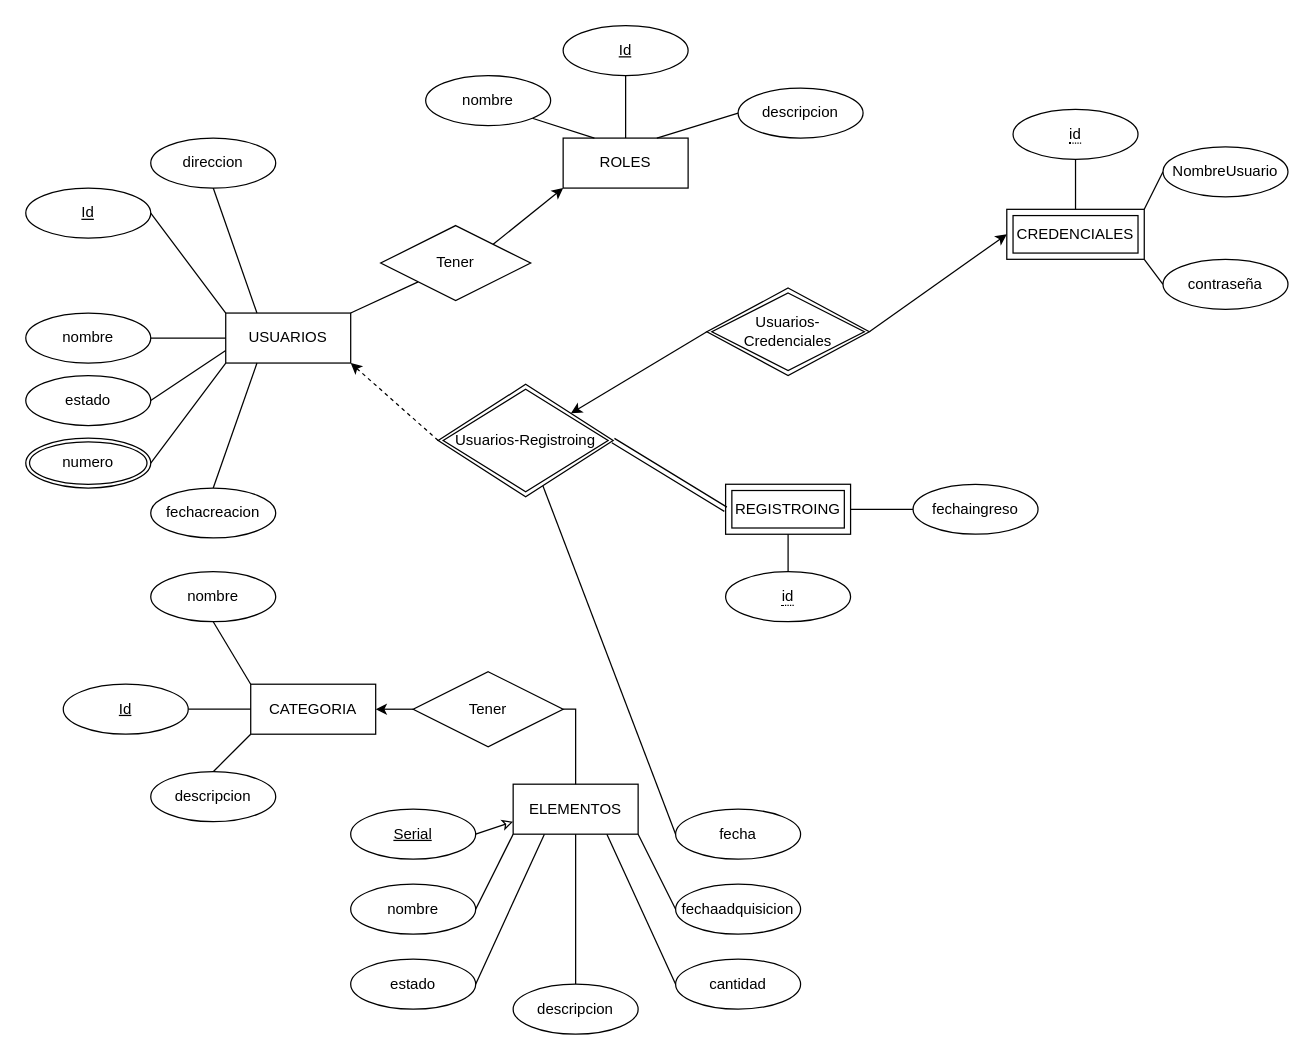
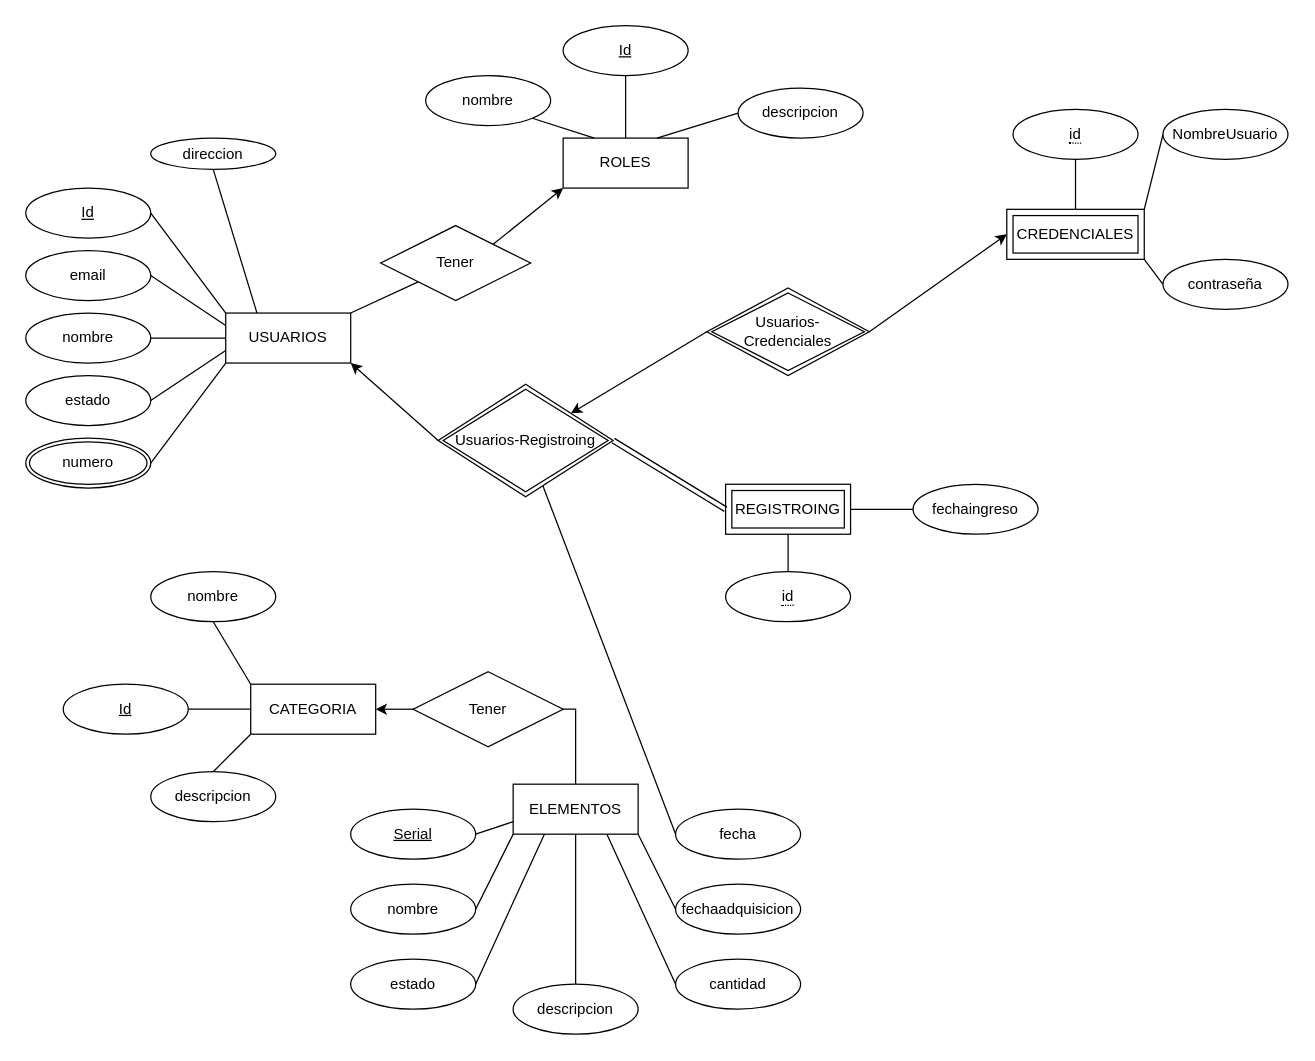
(213, 163) -> (213, 154)
(1226, 172) -> (1226, 134)
none -> (88, 276)
none -> (188, 301)
(397, 405) -> (397, 405)
(235, 426) -> none
(213, 513) -> none
(504, 825) -> (506, 824)
